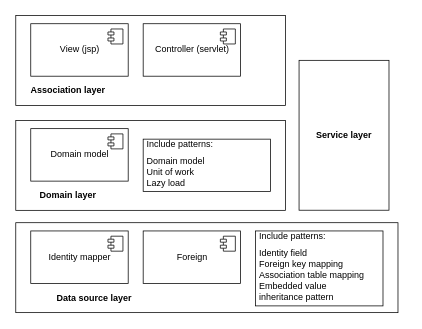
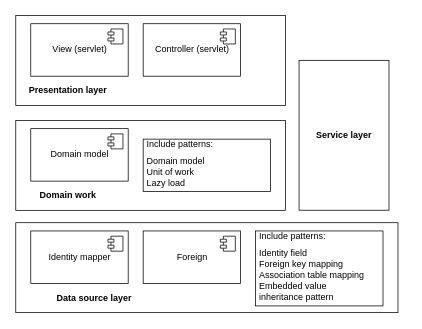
(80, 50) -> (80, 50)
(68, 90) -> (68, 90)
(68, 195) -> (68, 195)
